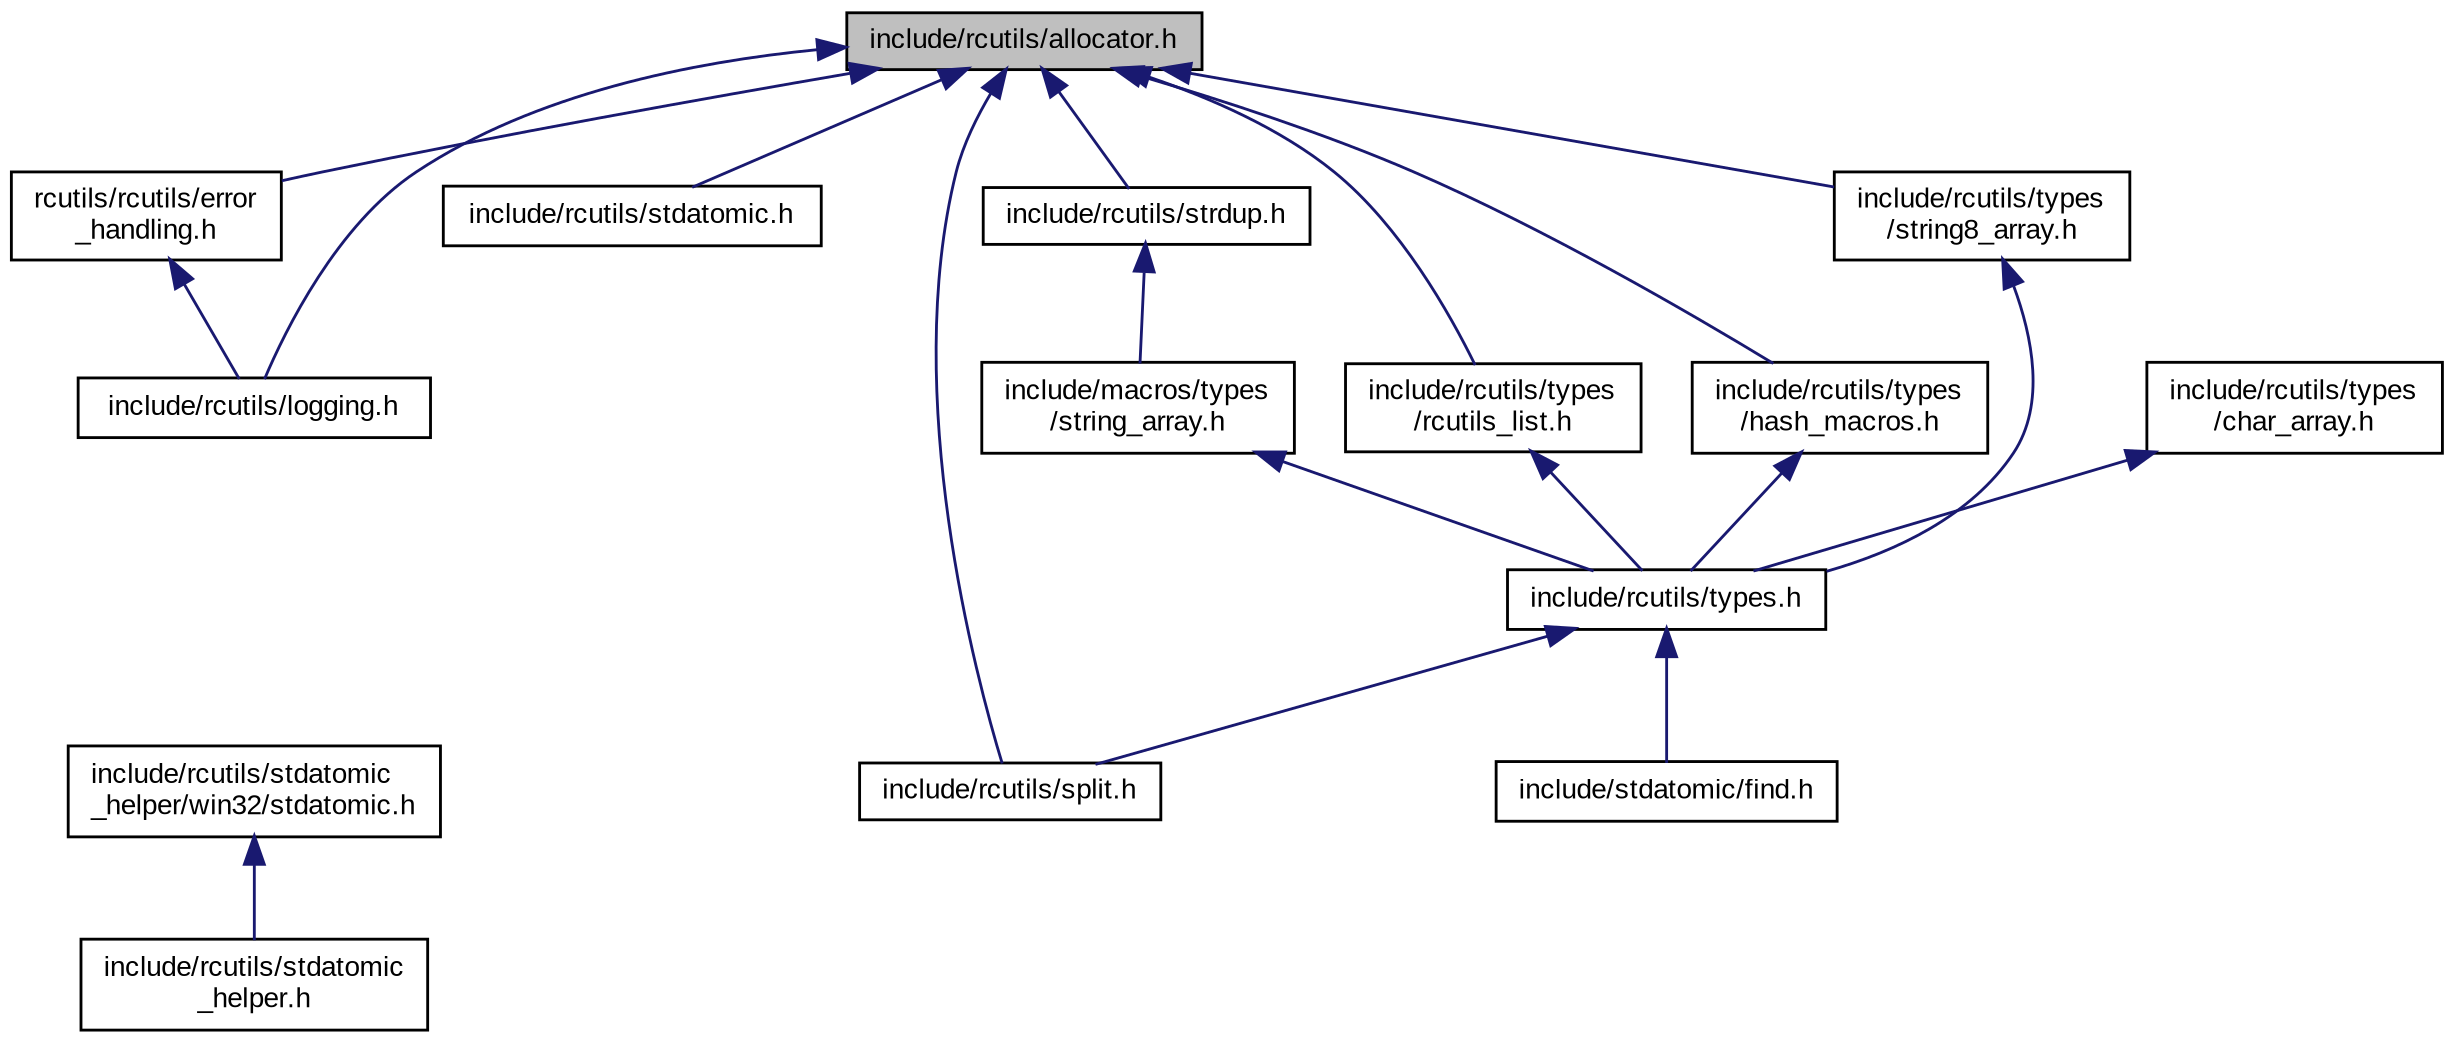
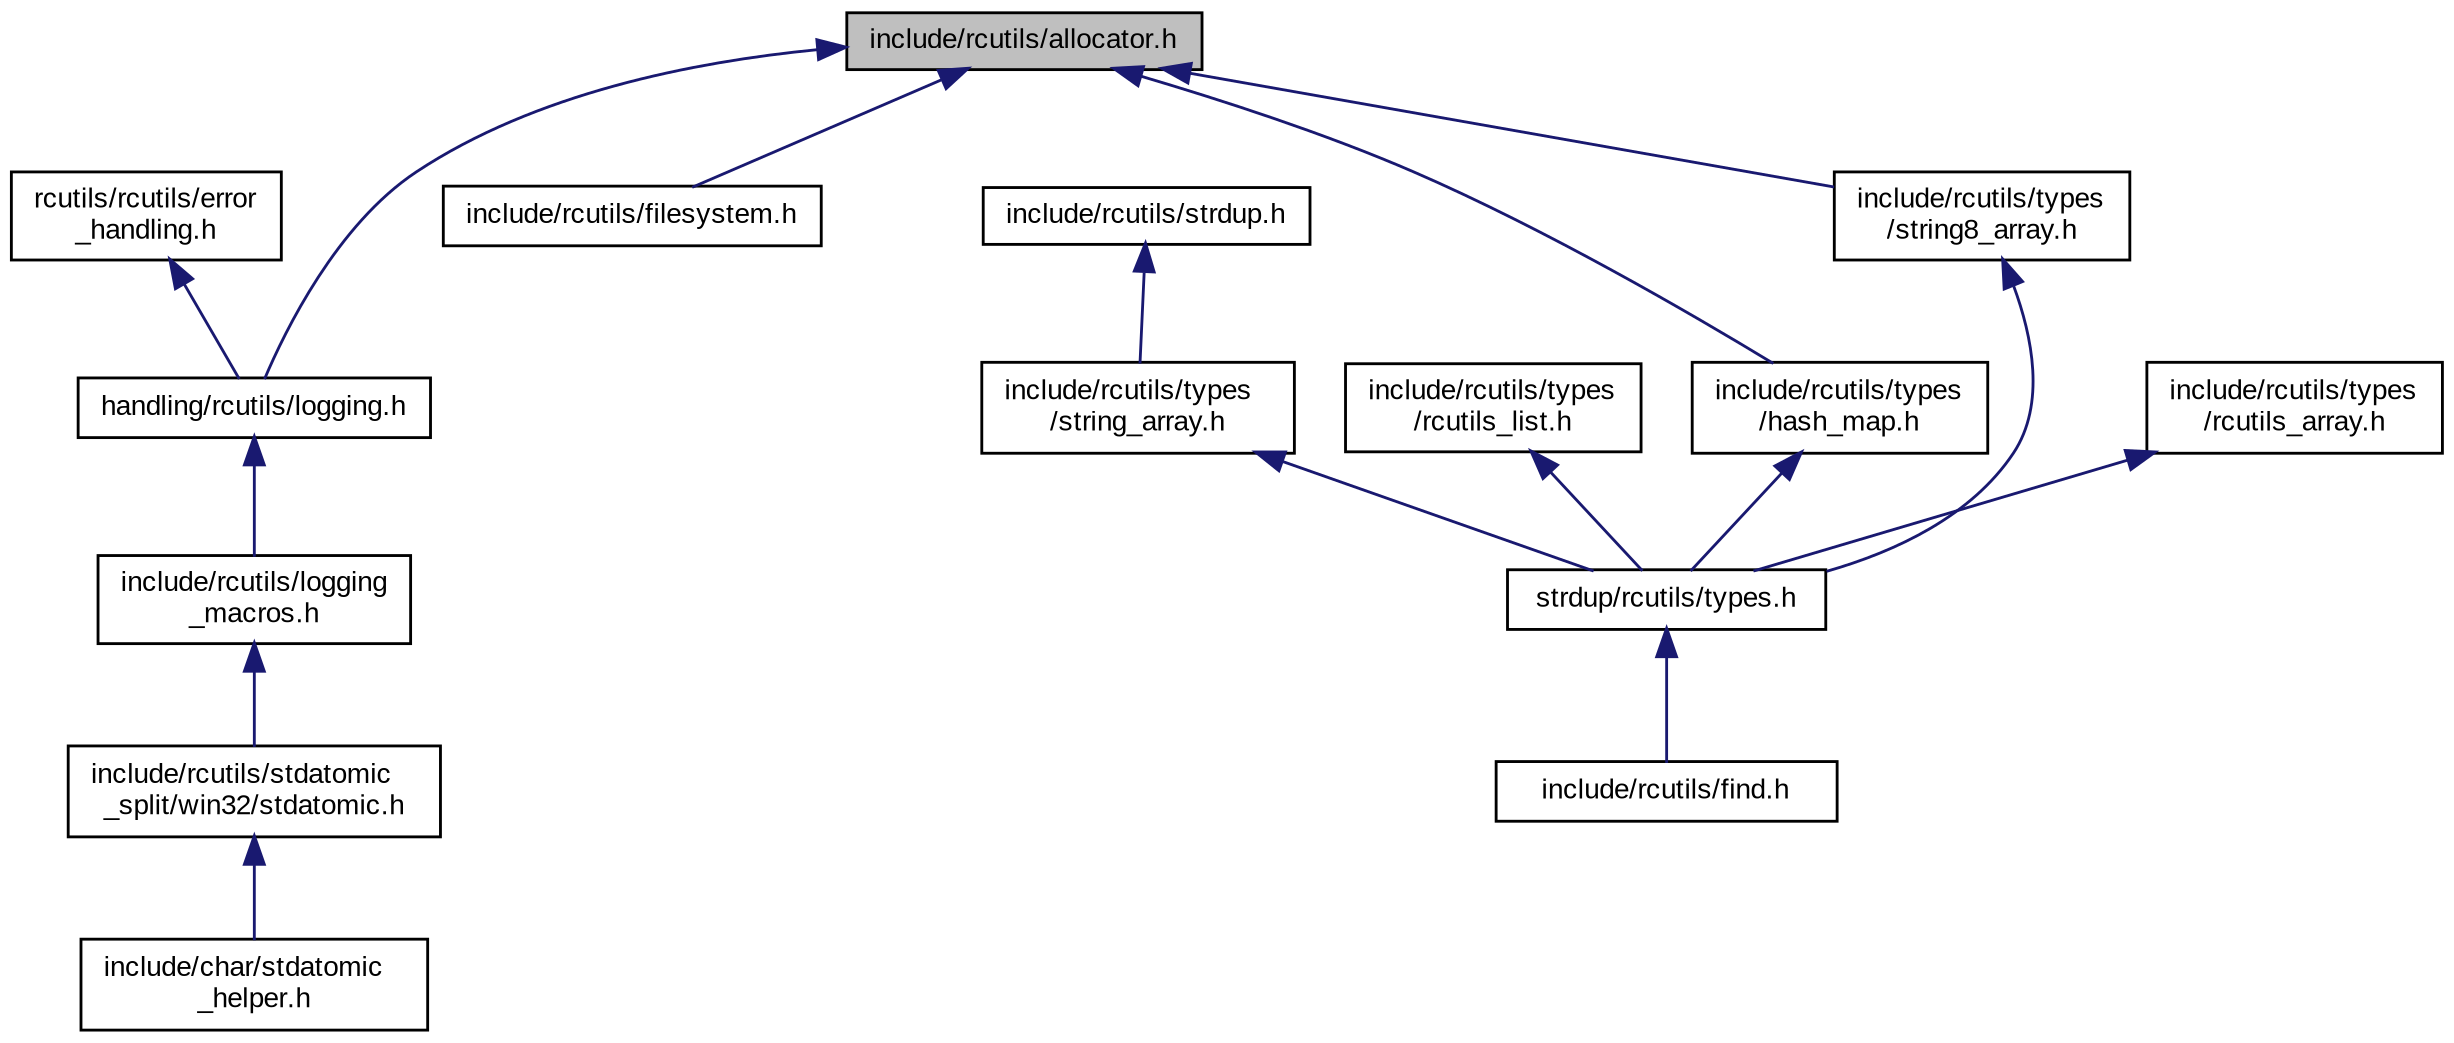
(566, 124) -> none
(1094, 140) -> none
(1346, 183) -> none
(632, 216) -> (632, 216)
(254, 408) -> (254, 408)
(1138, 408) -> (1138, 408)
(1840, 408) -> (1840, 408)
(2295, 408) -> (2295, 408)
none -> (254, 600)
(1667, 600) -> (1667, 600)
(254, 791) -> (254, 791)
(1010, 791) -> none
(1667, 791) -> (1667, 791)
(254, 985) -> (254, 985)
